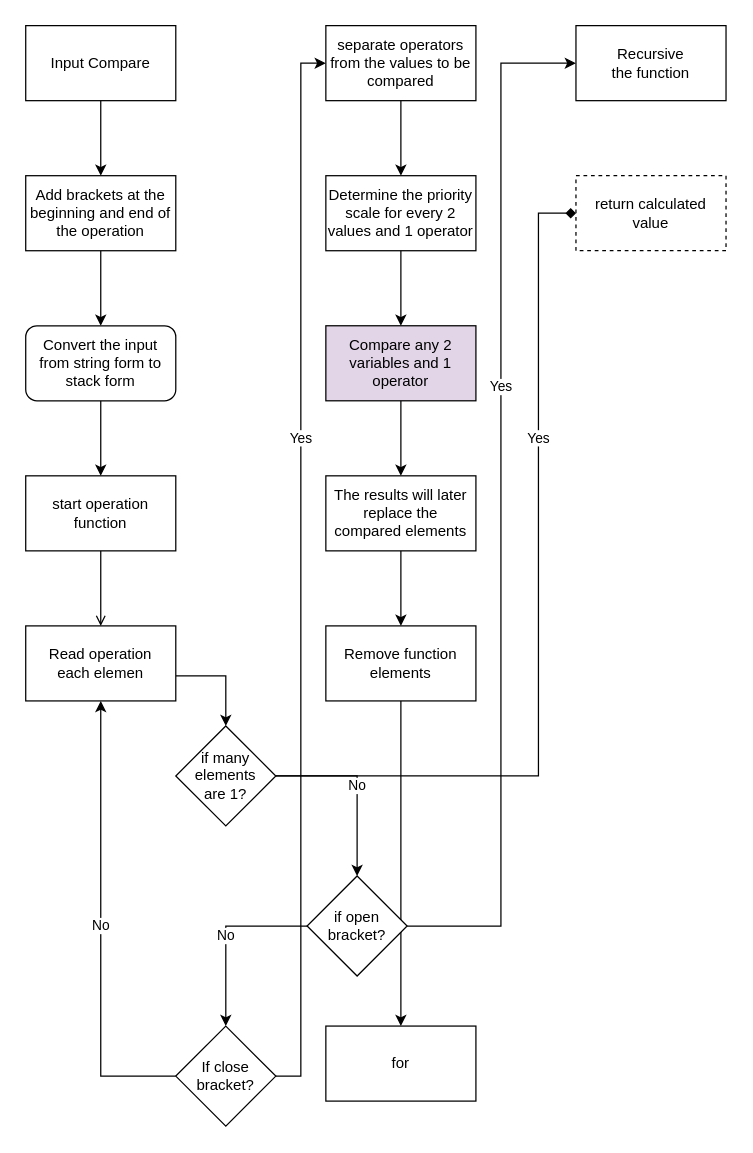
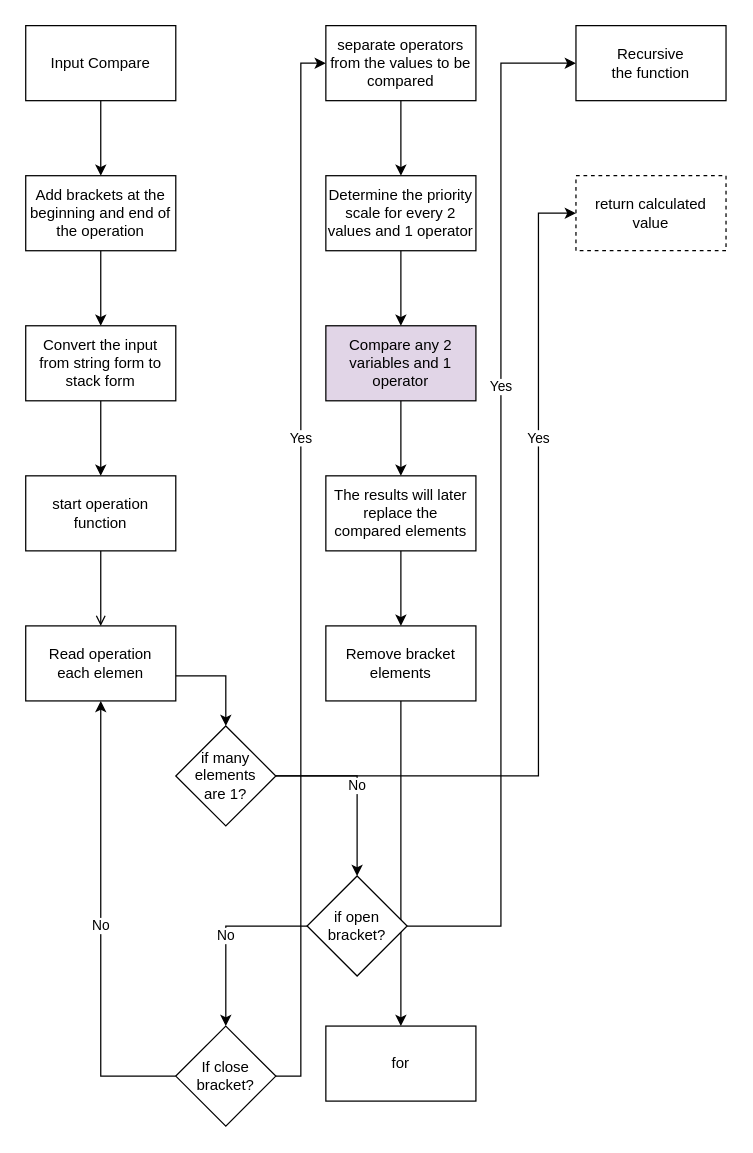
(565, 213) -> (566, 213)
(101, 363) -> (101, 363)
(401, 663) -> (401, 663)
